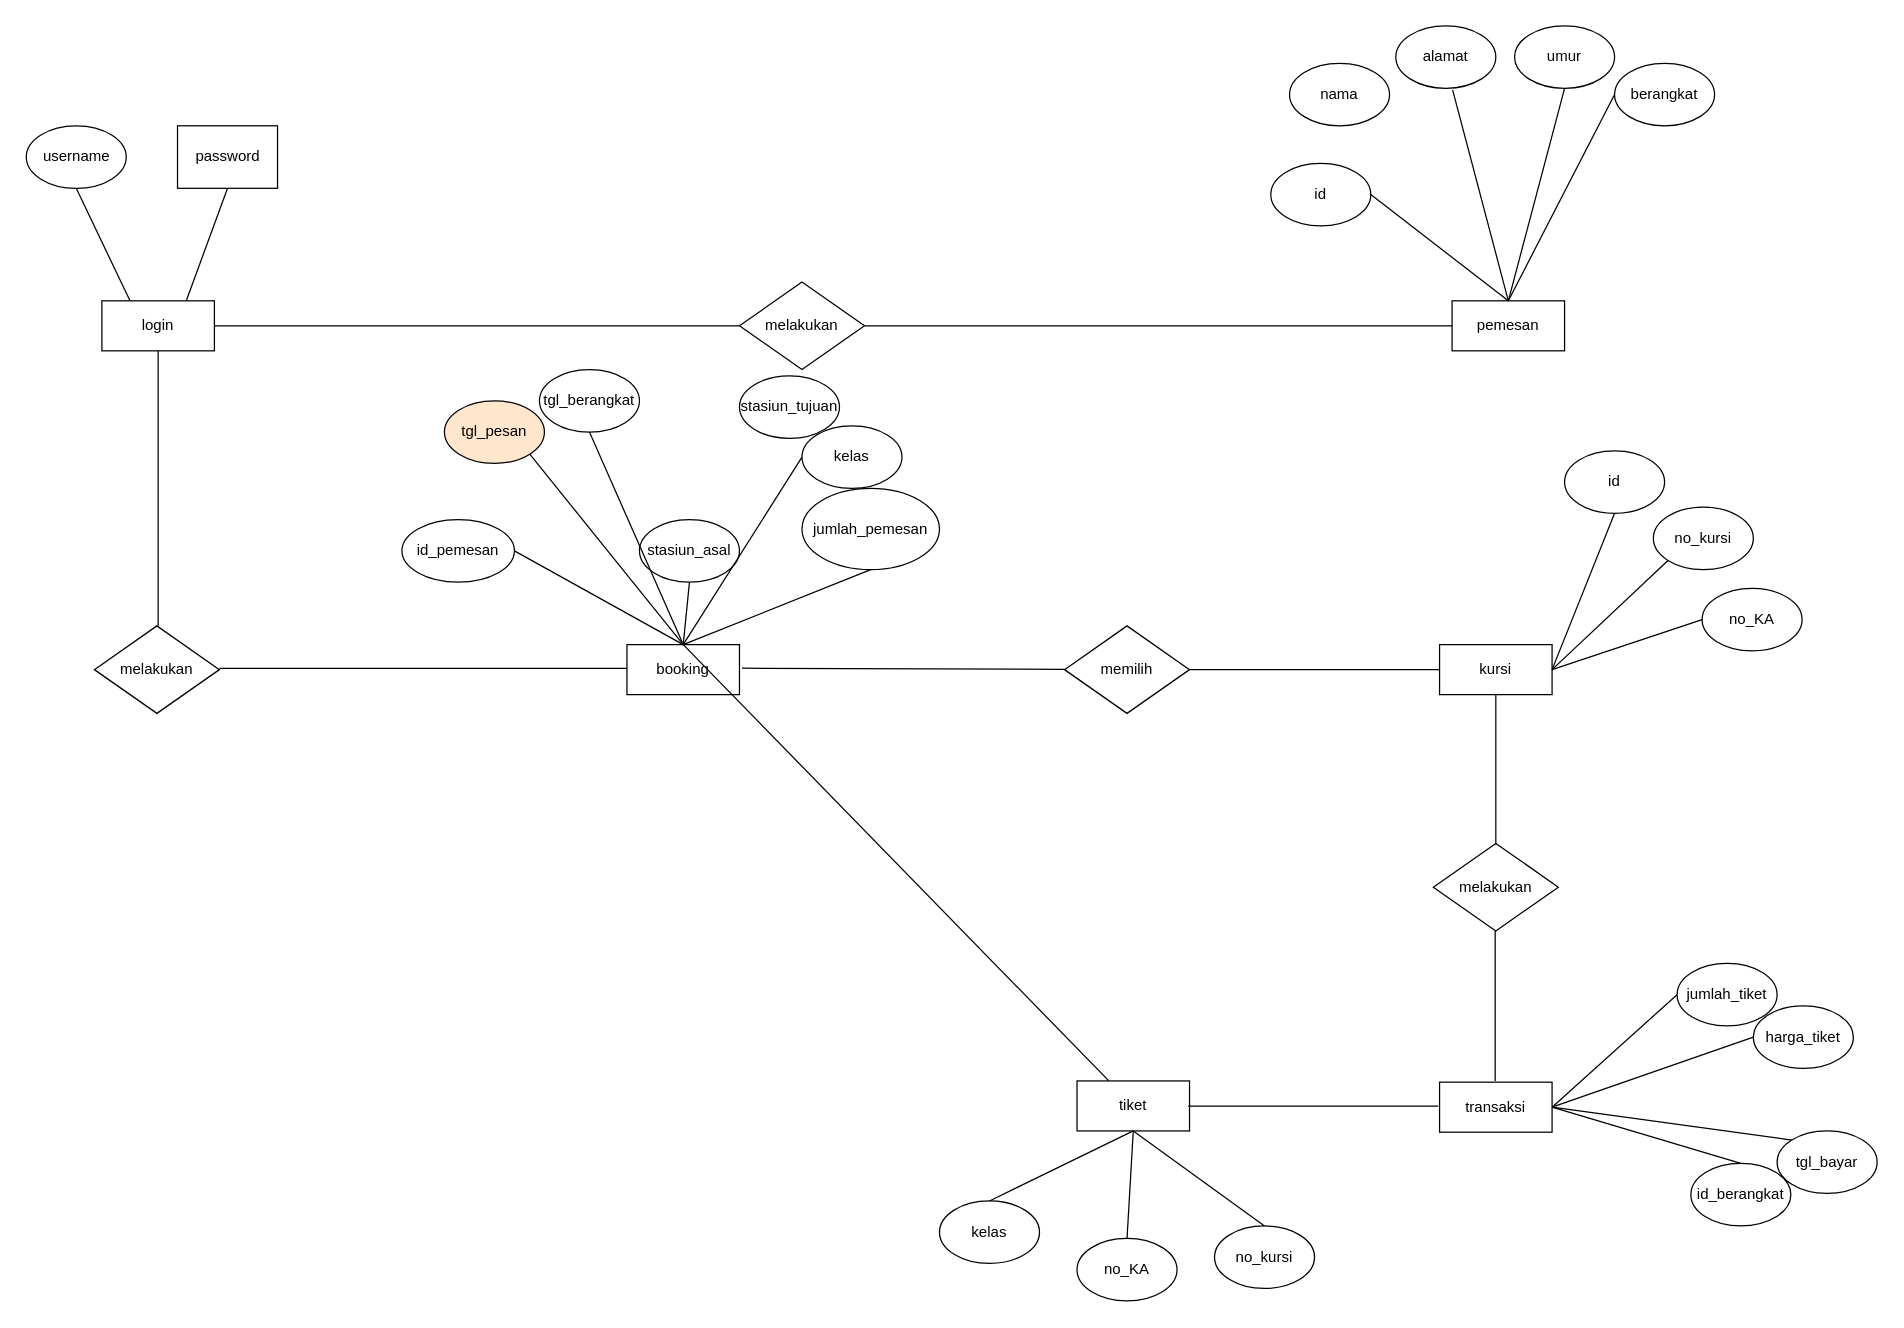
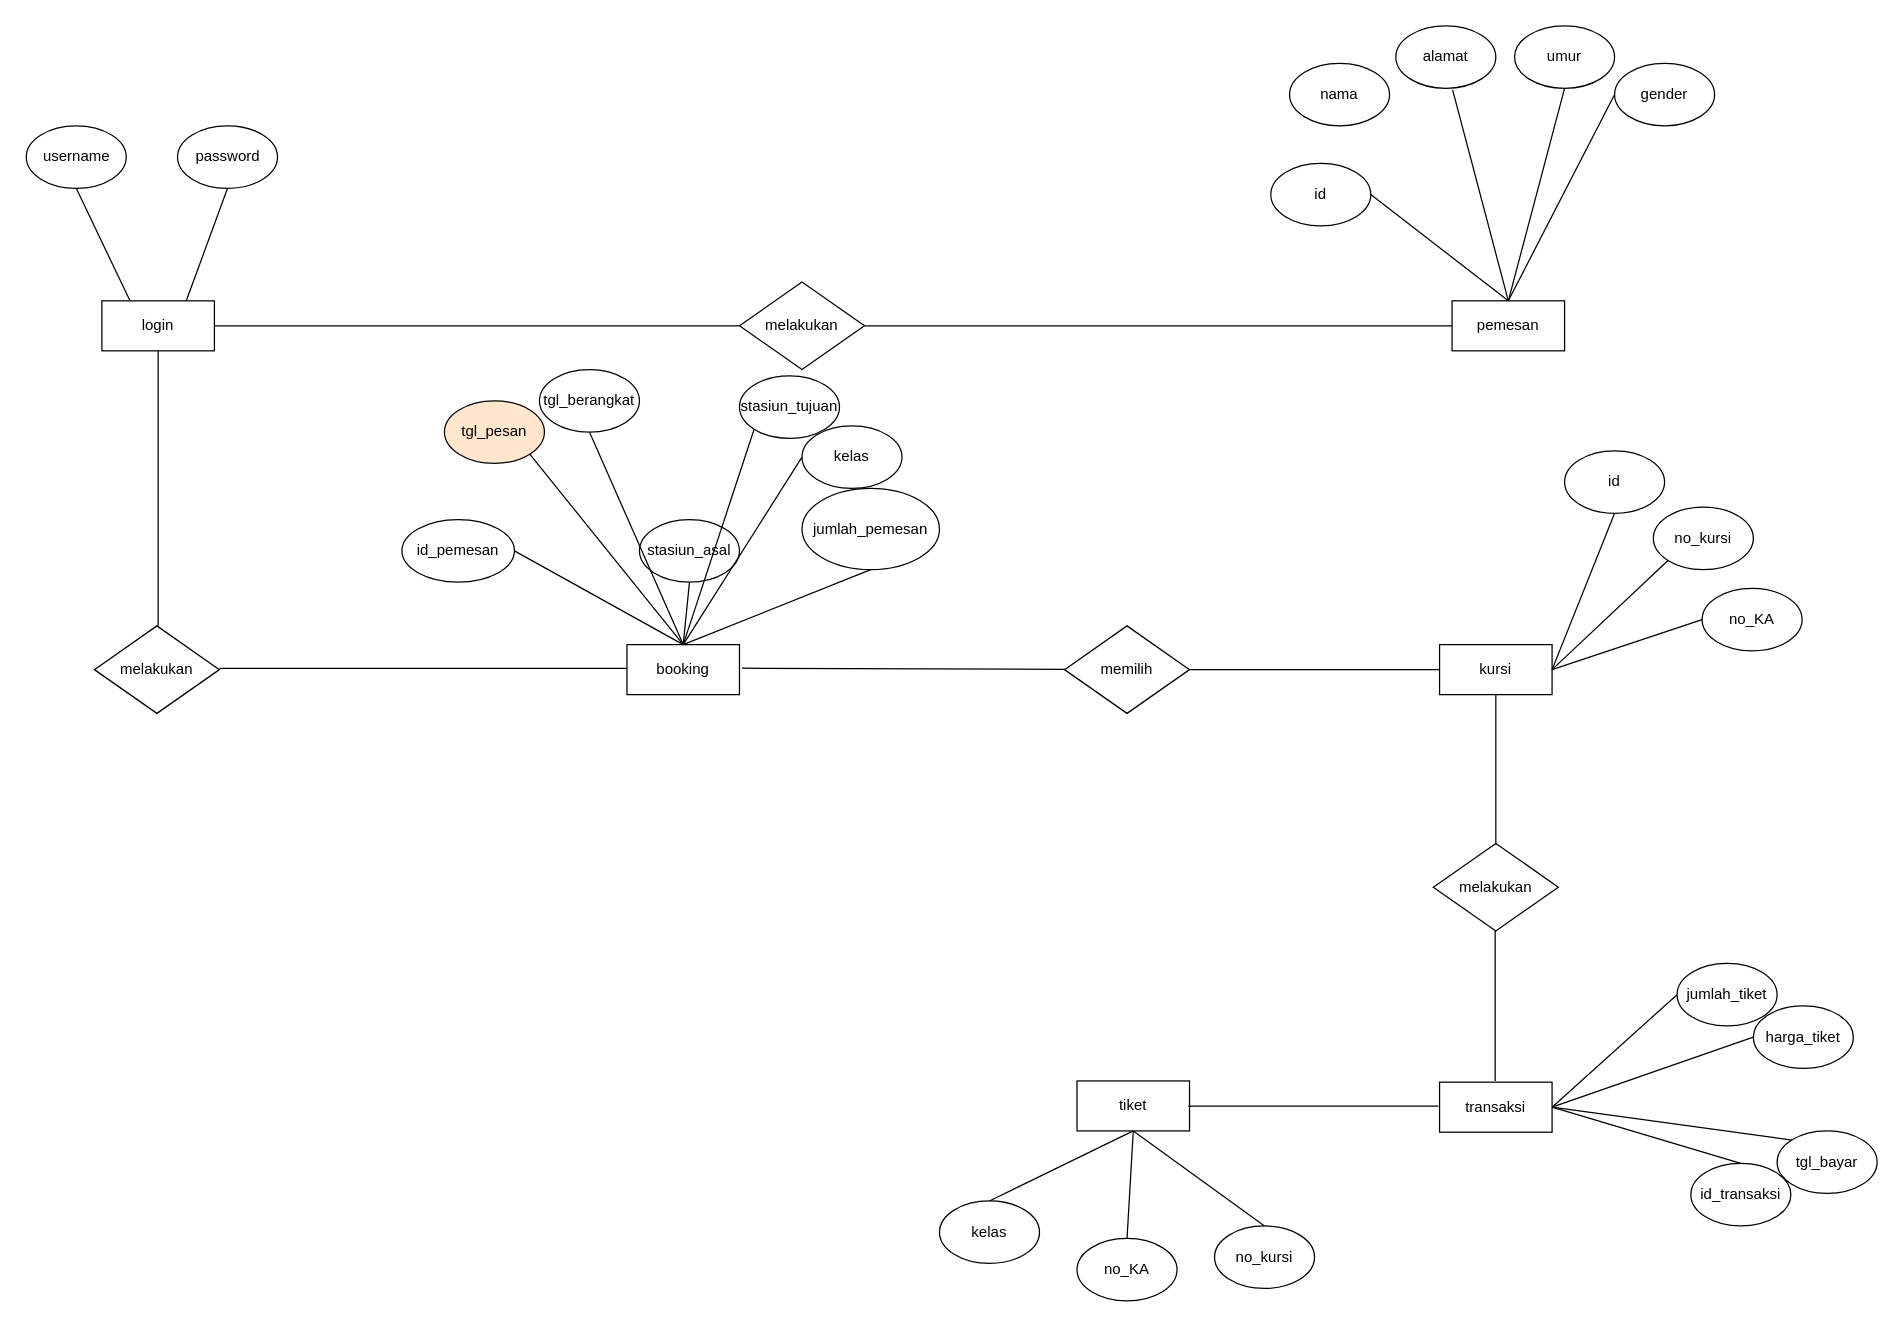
(1664, 94) -> (1664, 94)
(228, 157) -> (228, 157)
(896, 863) -> (720, 531)
(1741, 1194) -> (1741, 1194)
